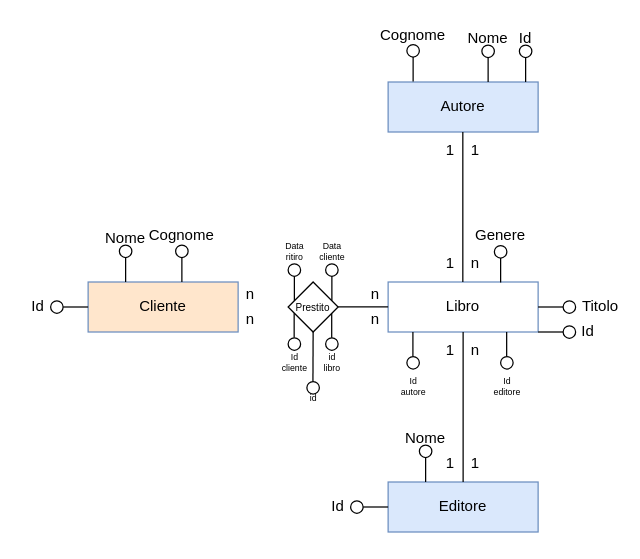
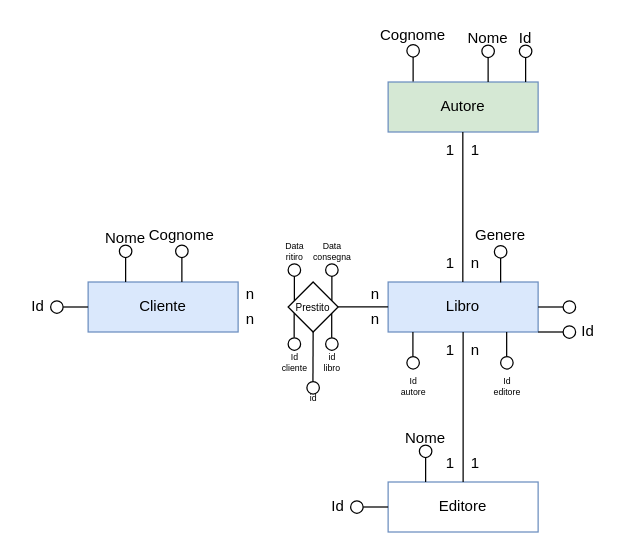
(463, 107) -> (463, 107)
(333, 252) -> (333, 252)
(163, 307) -> (163, 307)
(463, 307) -> (463, 307)
(601, 307) -> none
(463, 507) -> (463, 507)
